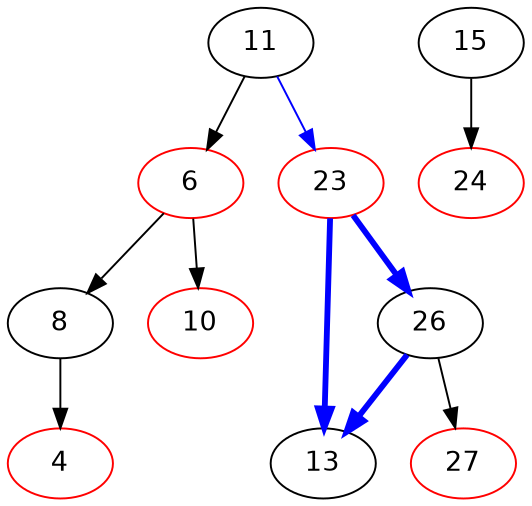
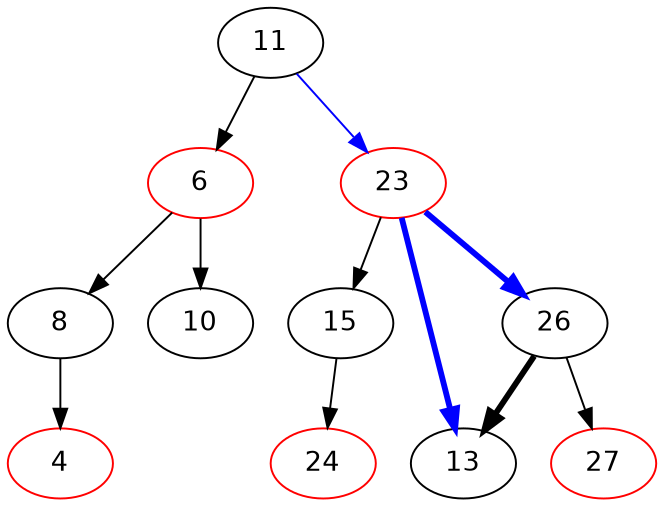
none -> (371, 244)
(201, 323) -> (201, 323)
(383, 386) -> (515, 385)
